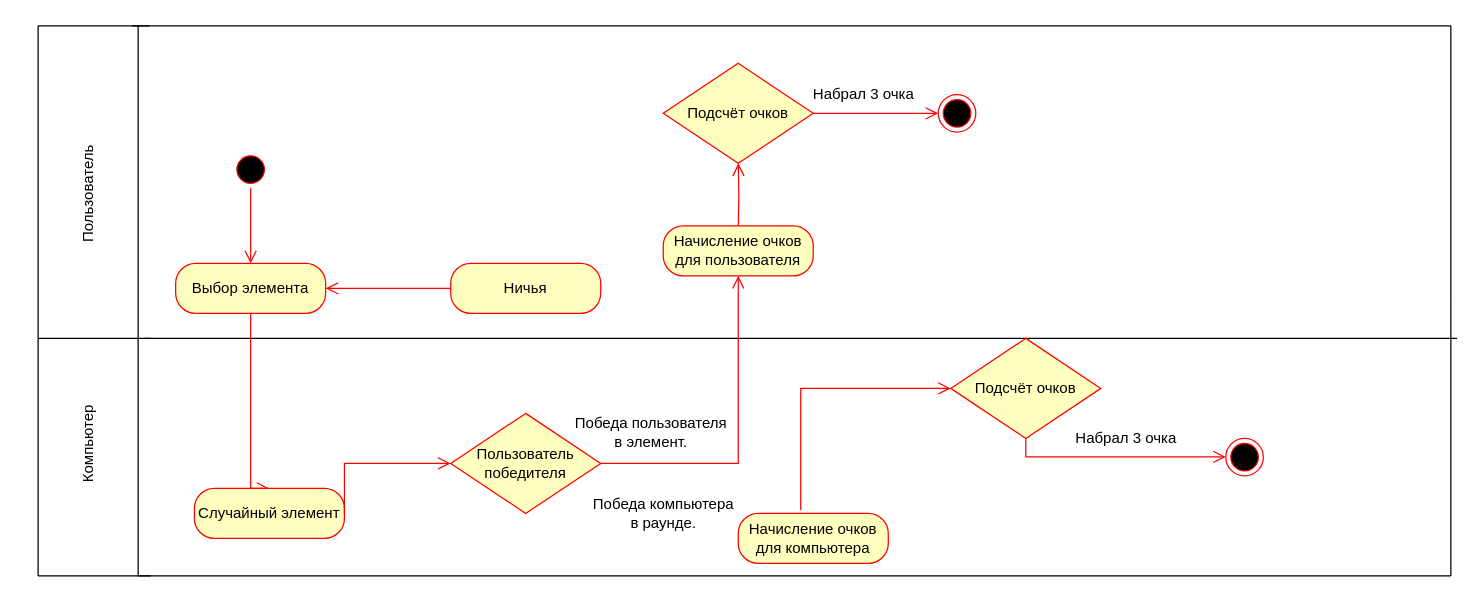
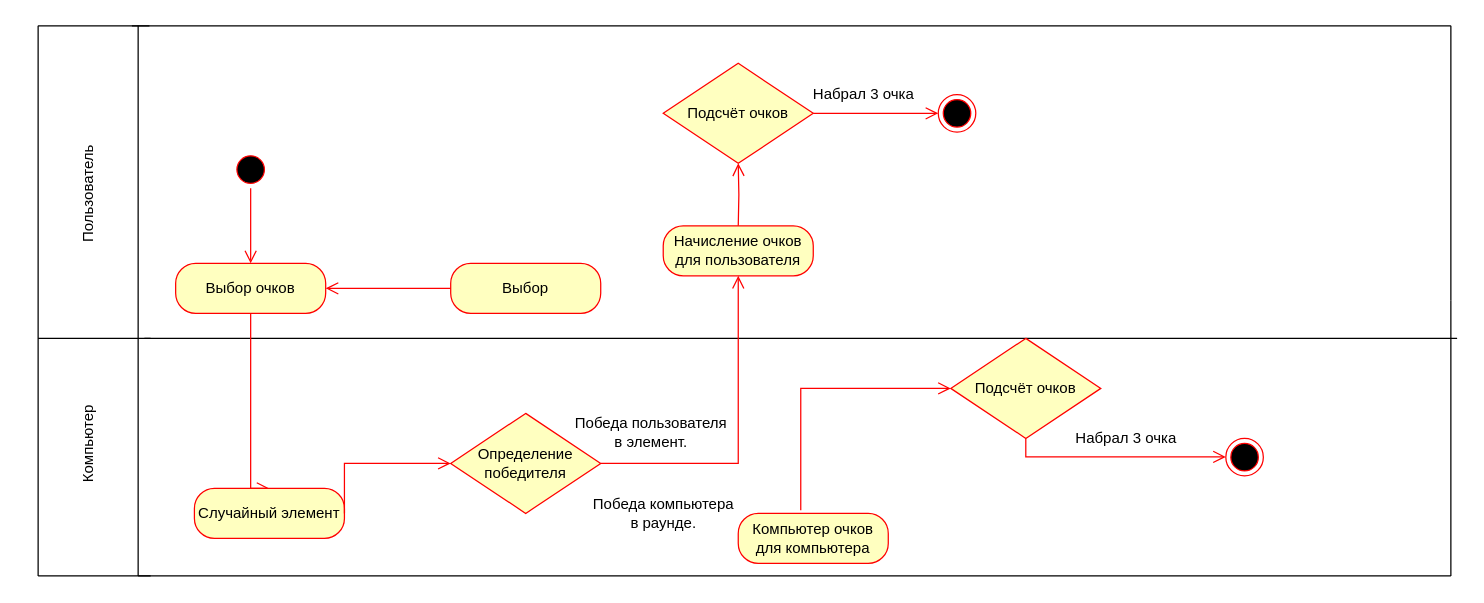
(251, 288) -> (251, 288)
(526, 288) -> (526, 288)
(526, 463) -> (526, 463)
(813, 538) -> (813, 538)
